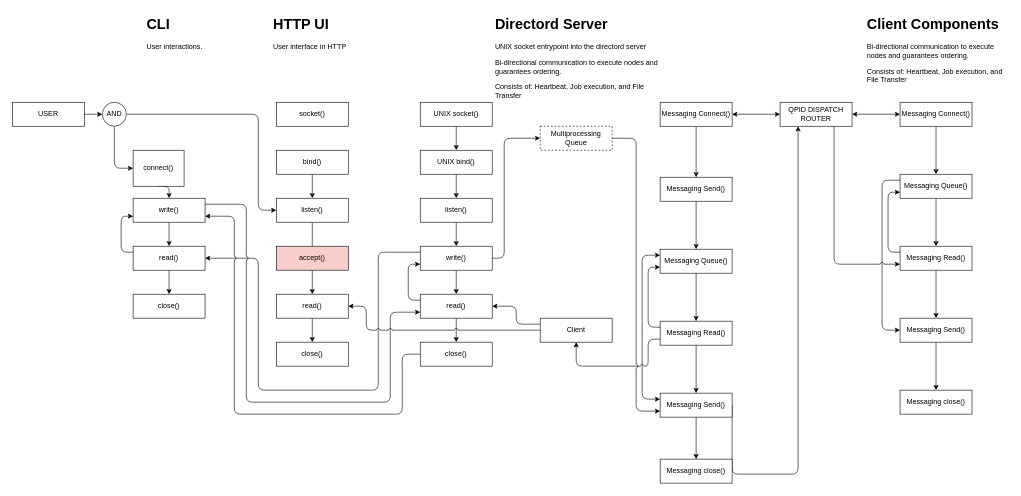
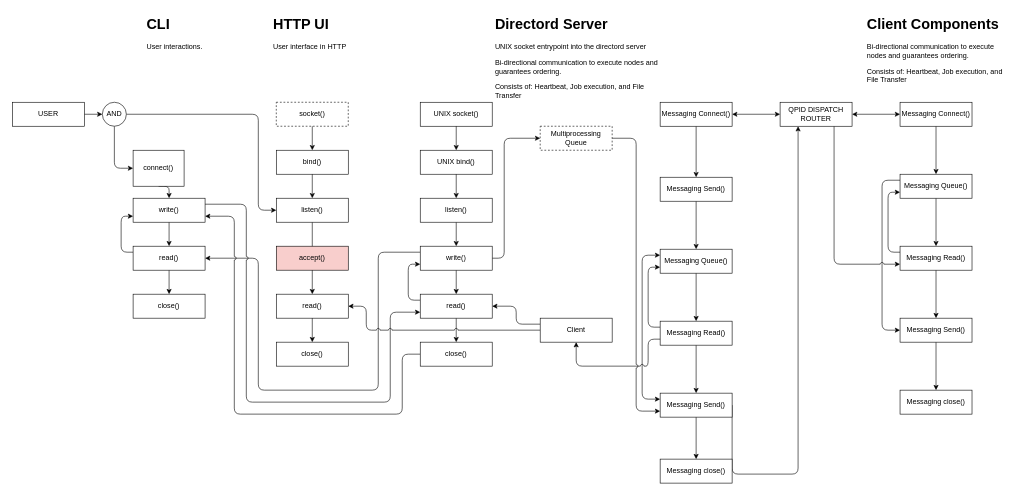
(312, 114) -> (312, 114)
none -> (312, 144)
